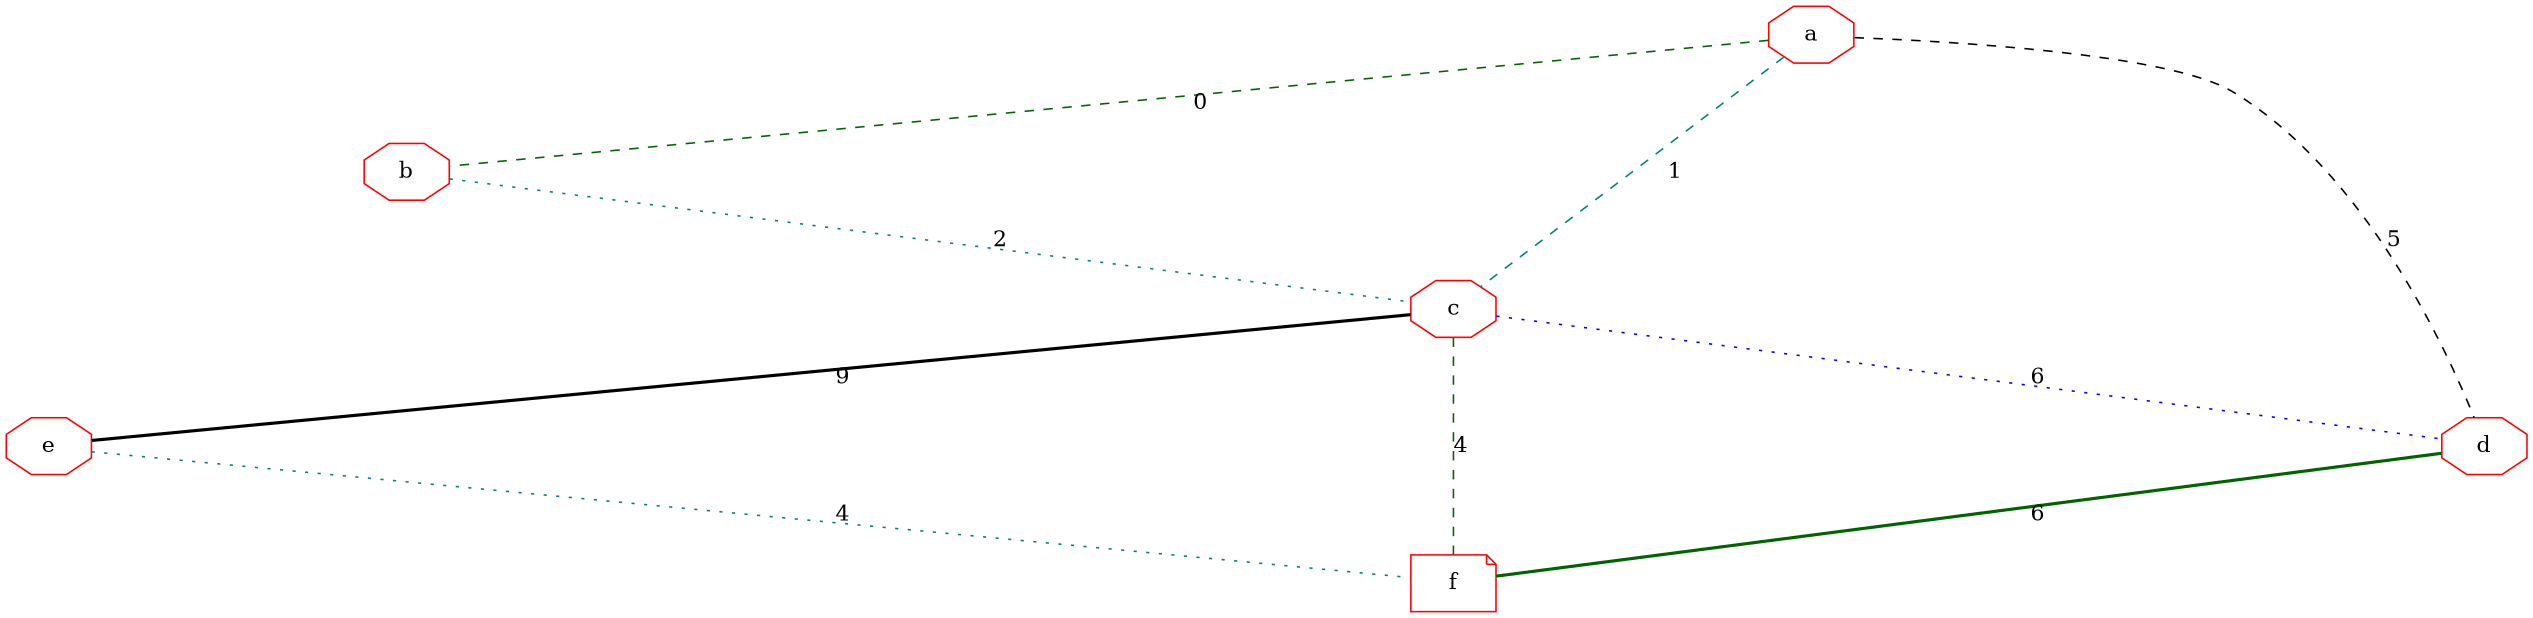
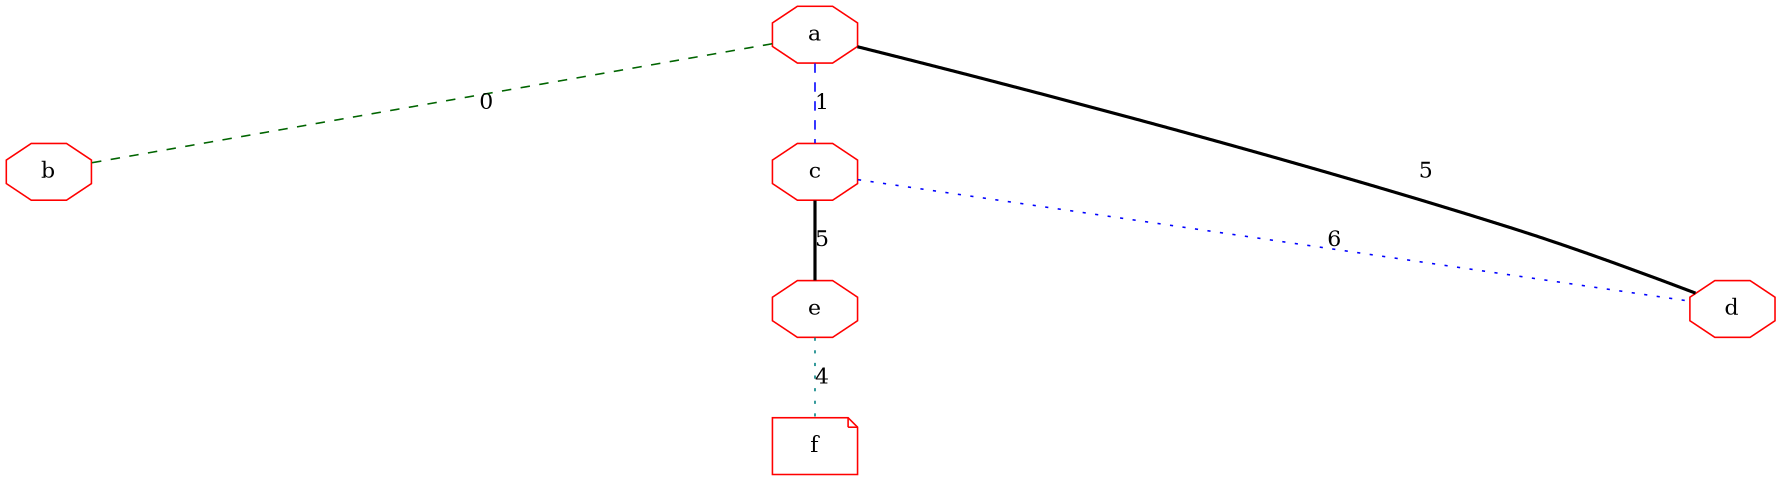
(2244, 100) -> (1280, 159)
(1632, 172) -> (815, 103)
(930, 240) -> none
(843, 378) -> (823, 240)
(1453, 446) -> none
(1969, 515) -> none
